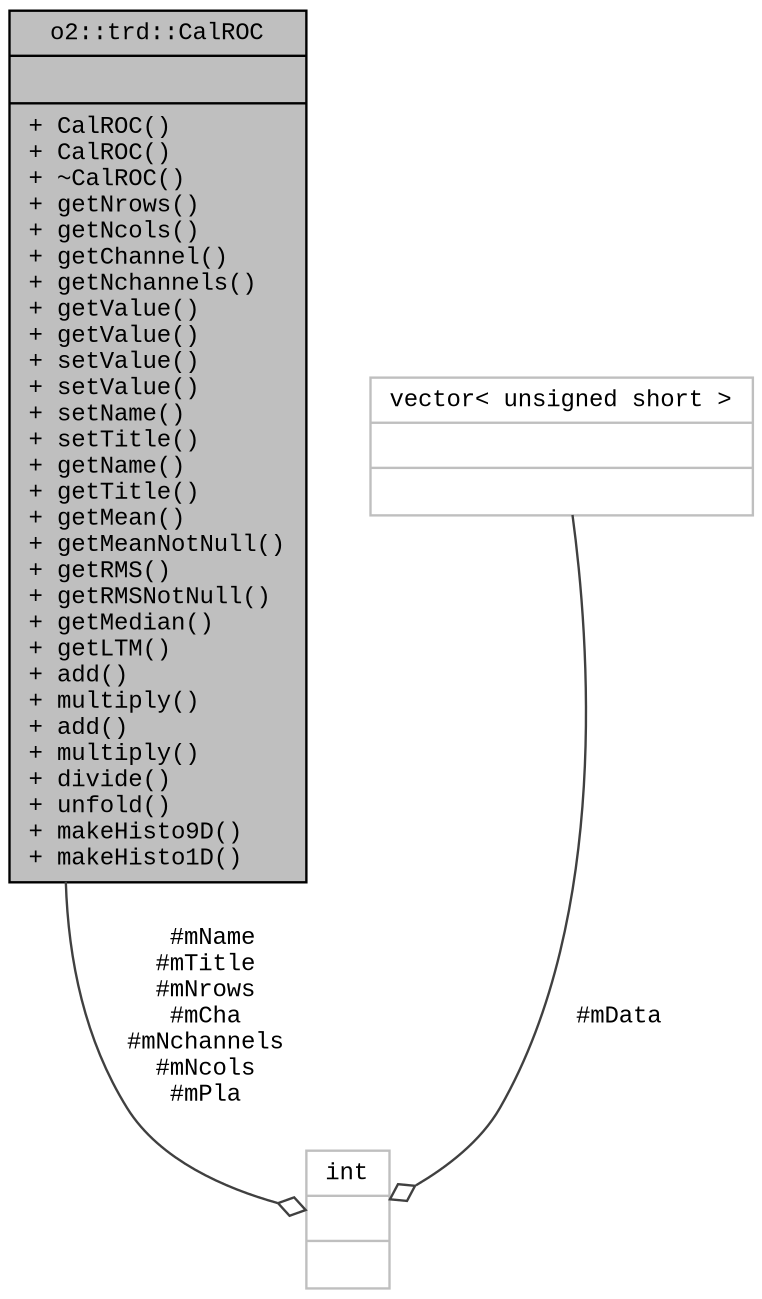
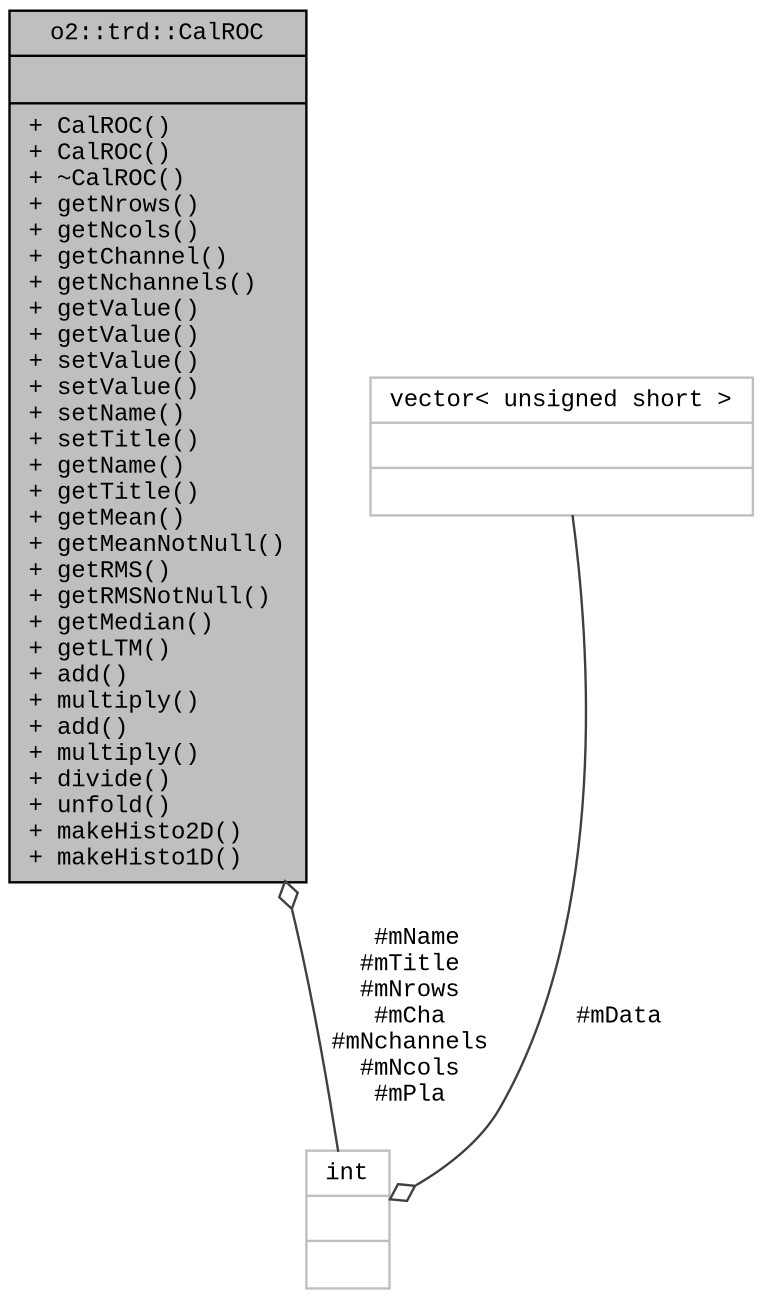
(137, 831) -> (137, 831)
(114, 1084) -> (317, 1030)
